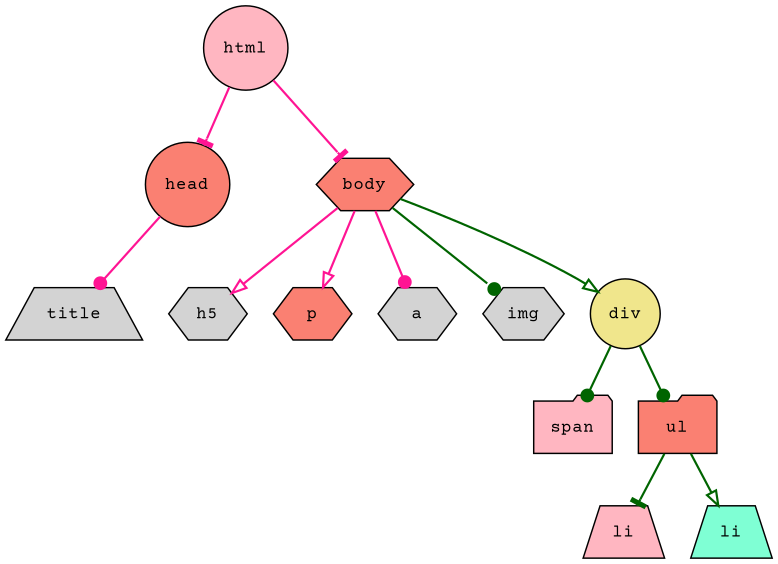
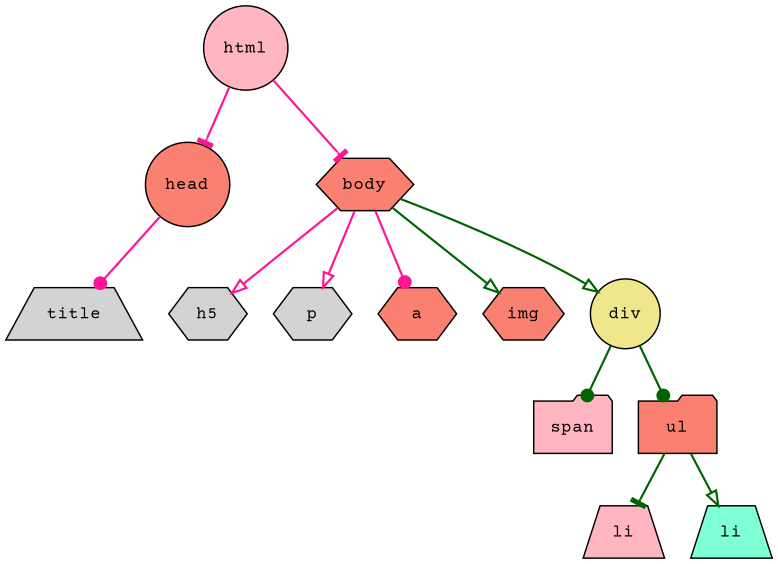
(440, 246) -> (440, 246)
(313, 314) -> (313, 314)
(417, 314) -> (417, 314)
(524, 314) -> (524, 314)
